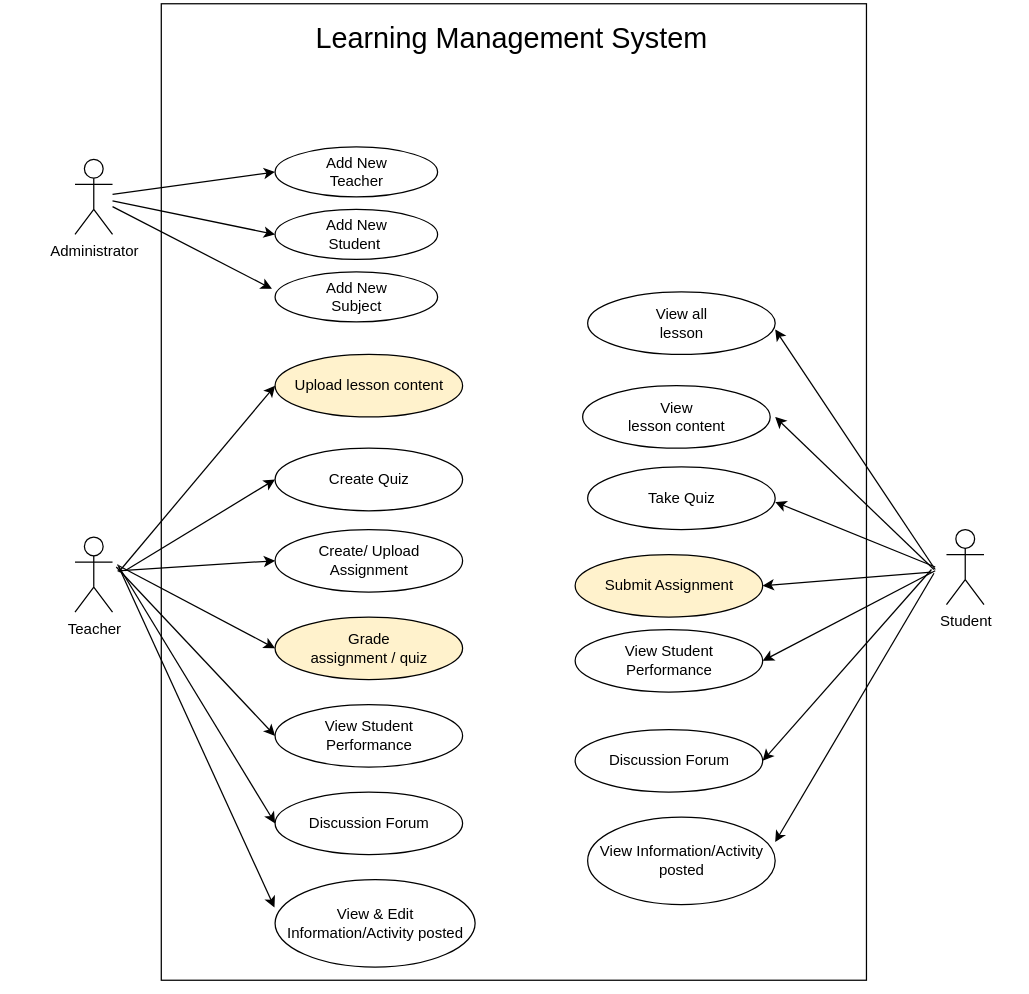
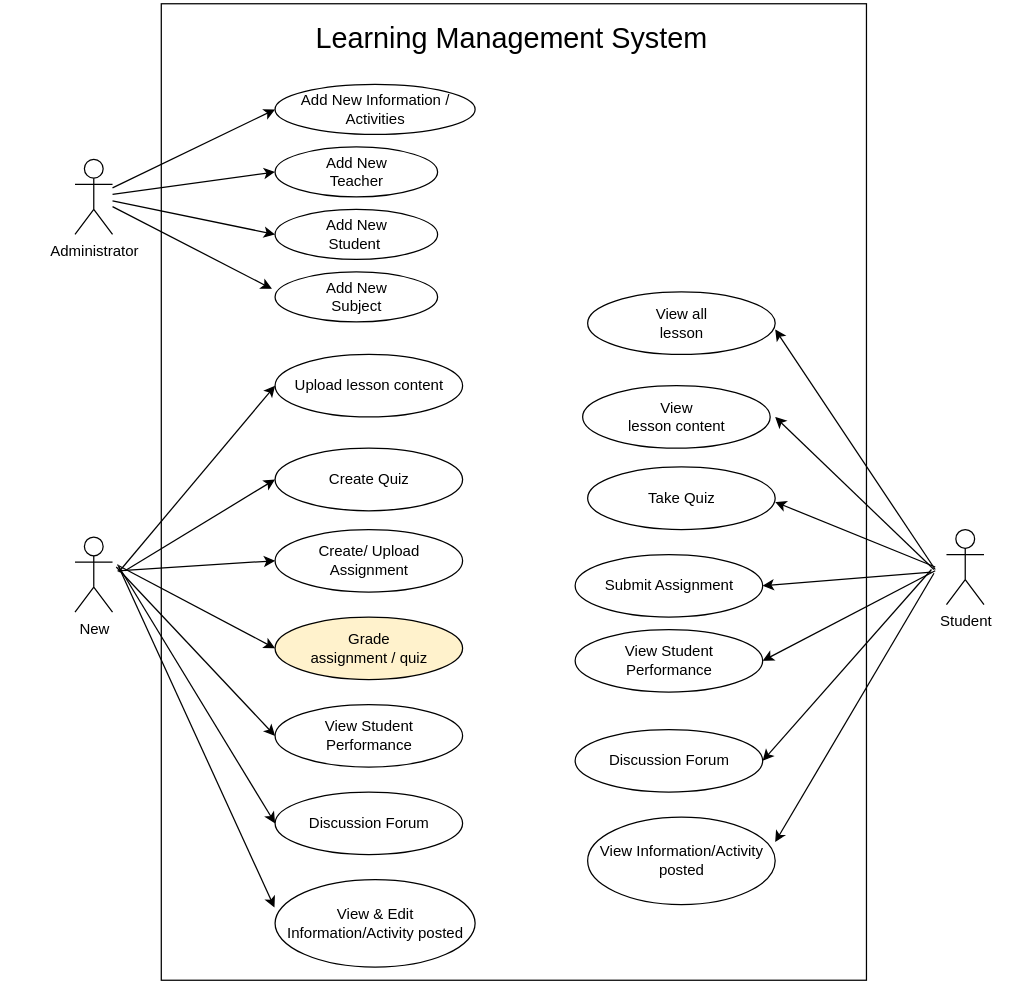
none -> (375, 109)
none -> (190, 150)
(369, 386) -> (369, 386)
(669, 586) -> (669, 586)
(95, 630) -> (95, 630)
